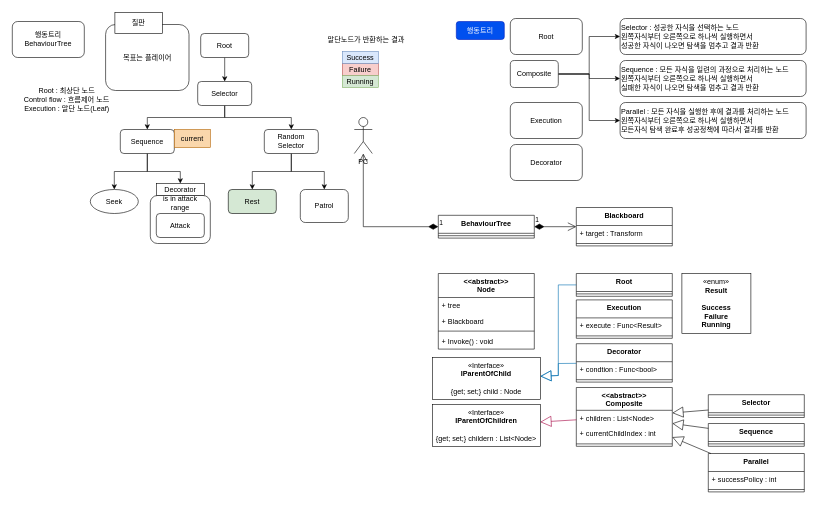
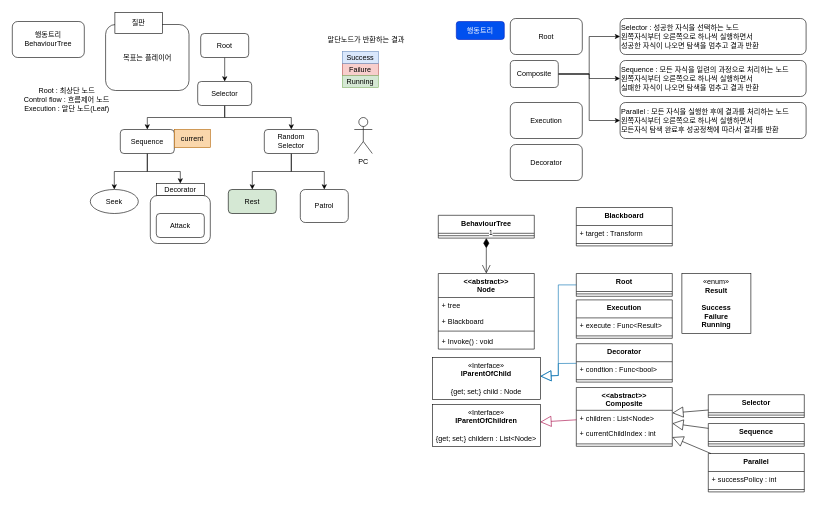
(363, 158) -> (486, 269)
(180, 203) -> none
(571, 227) -> none
